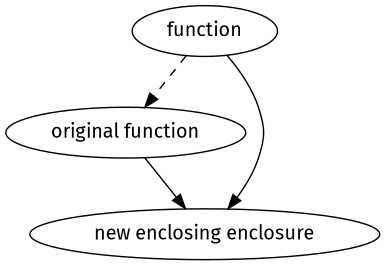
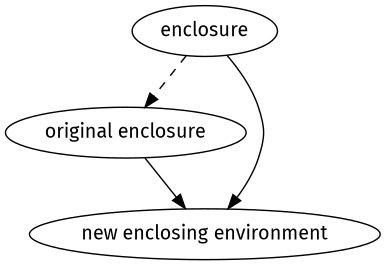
(205, 31) -> (205, 31)
(126, 133) -> (126, 133)
(205, 234) -> (205, 234)
